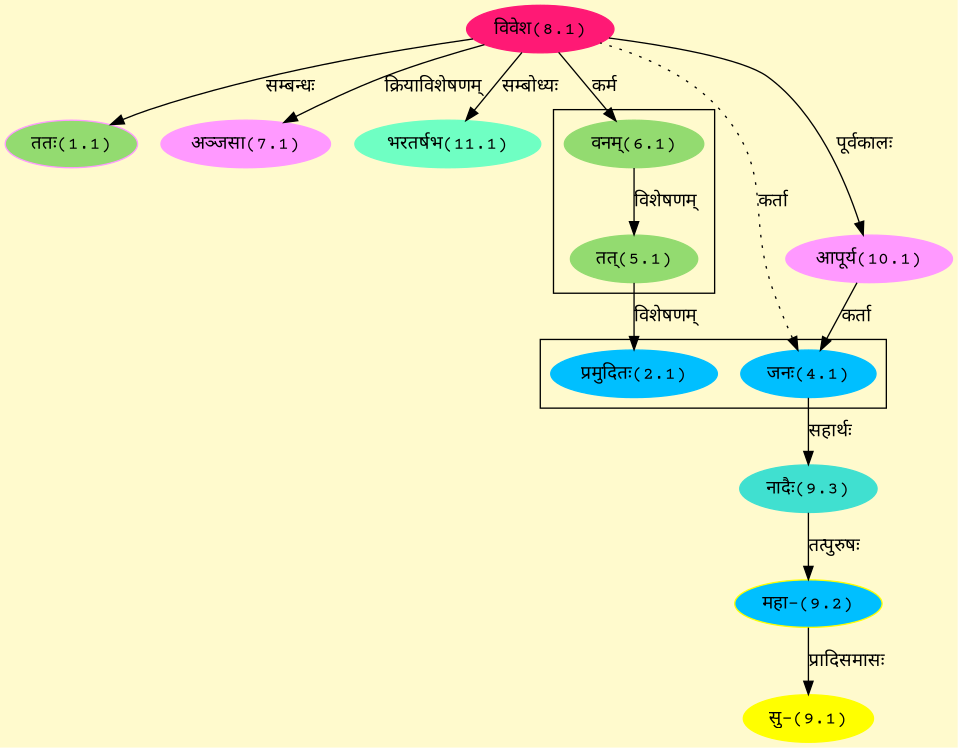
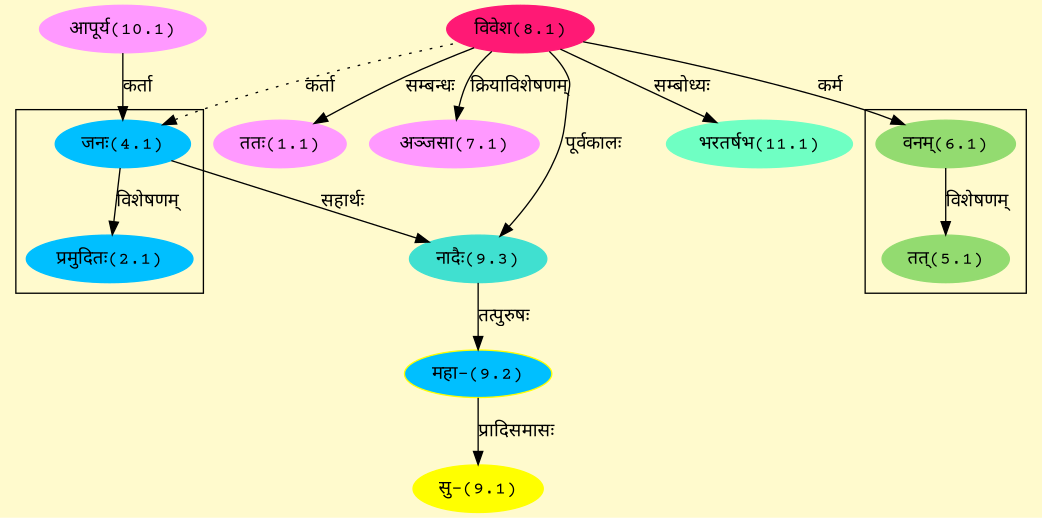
(771, 80) -> (561, 143)
(71, 144) -> (280, 144)
(634, 310) -> (117, 195)
